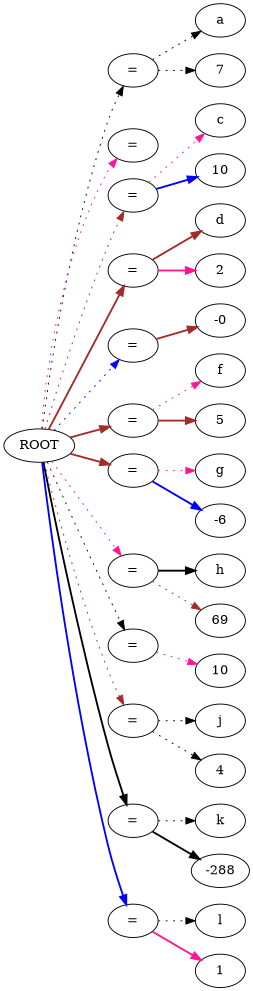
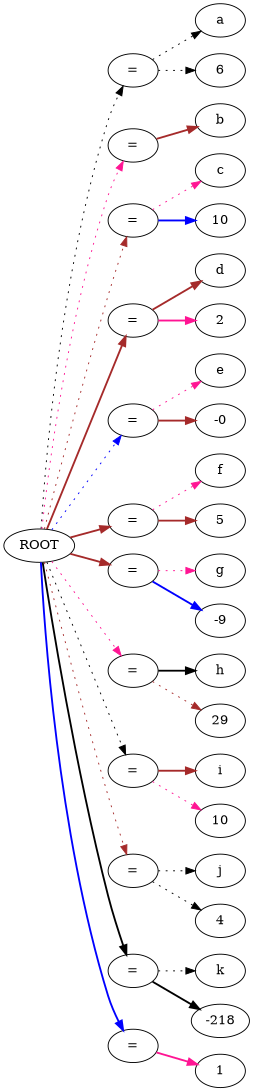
(220, 70) -> (220, 70)
none -> (220, 120)
none -> (220, 371)
(220, 521) -> (220, 621)
(220, 621) -> (220, 721)
none -> (220, 771)
(220, 871) -> (220, 1021)
(220, 921) -> none
